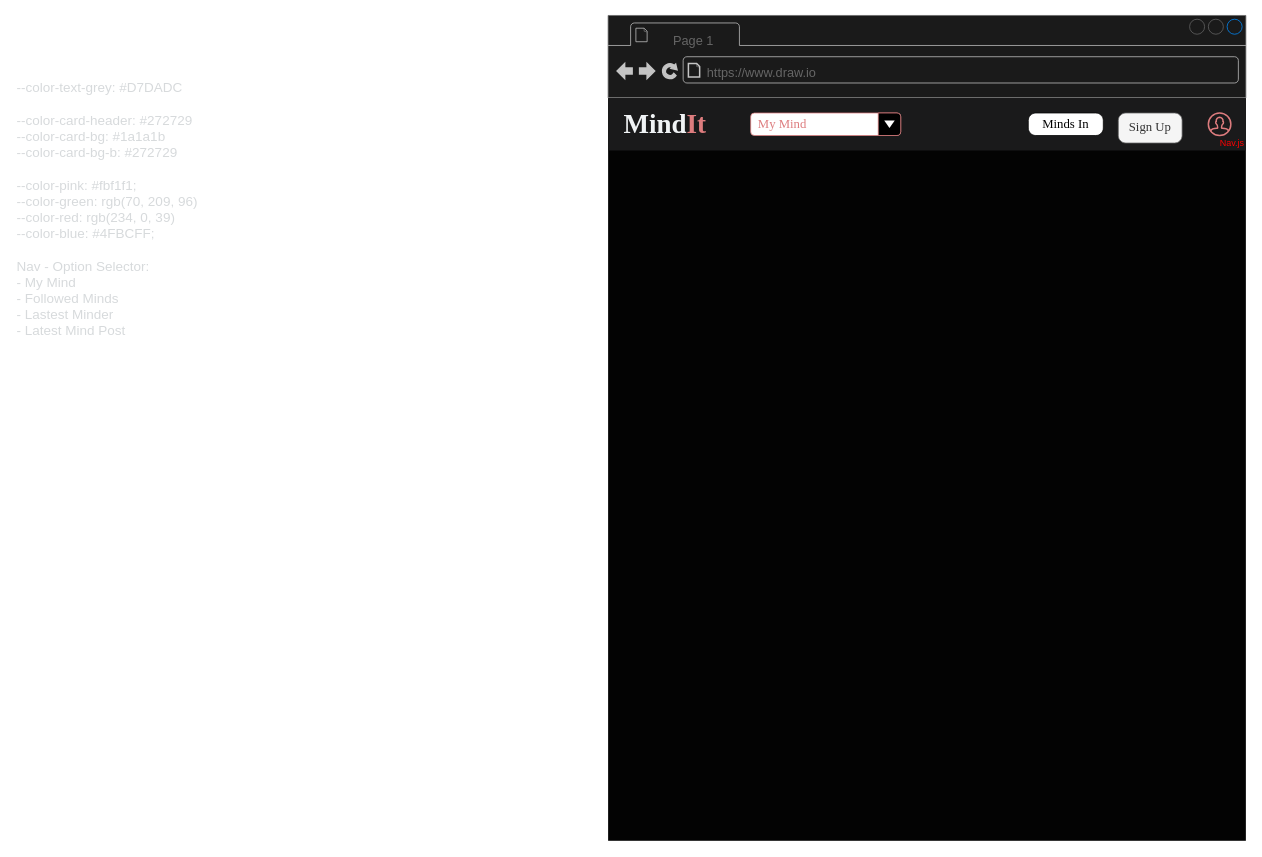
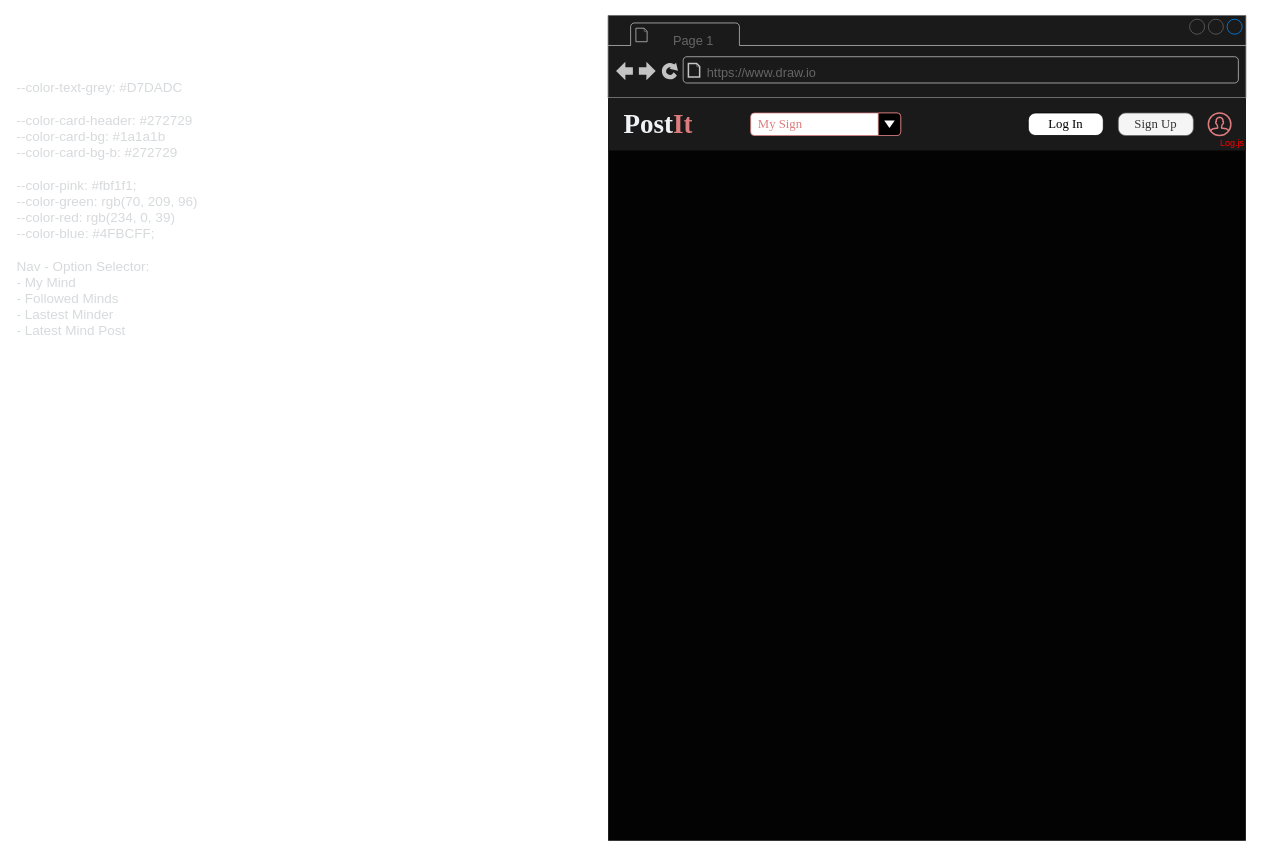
(645, 98) -> (646, 98)
(780, 124) -> (780, 124)
(1065, 124) -> (1065, 124)
(1150, 128) -> (1155, 124)
(1230, 143) -> (1230, 143)
